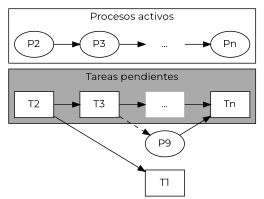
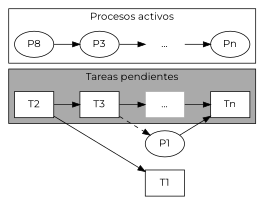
(34, 44) -> (34, 44)
(165, 144) -> (165, 144)
